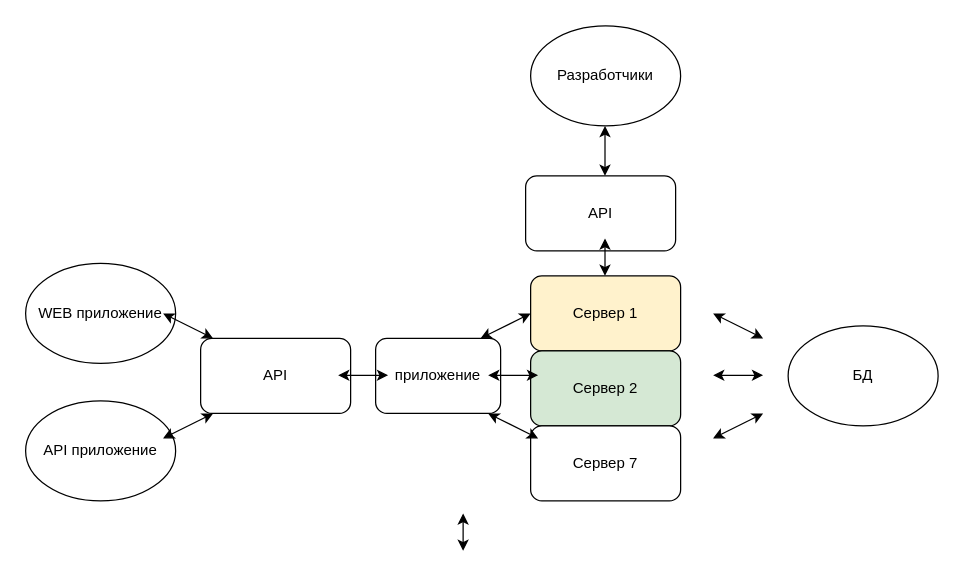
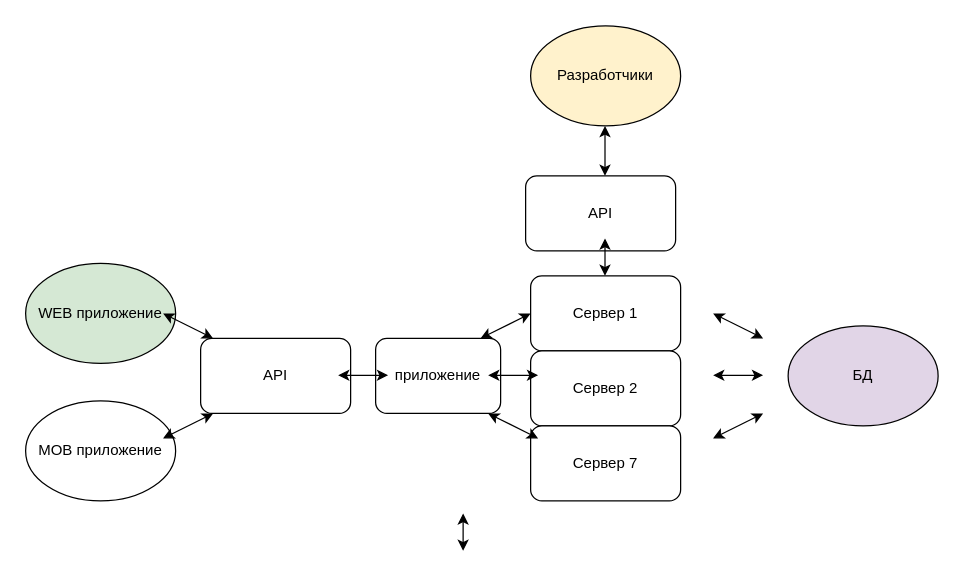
(606, 76) -> (606, 76)
(101, 313) -> (101, 313)
(606, 313) -> (606, 313)
(863, 376) -> (863, 376)
(606, 388) -> (606, 388)
(101, 451) -> (101, 451)
